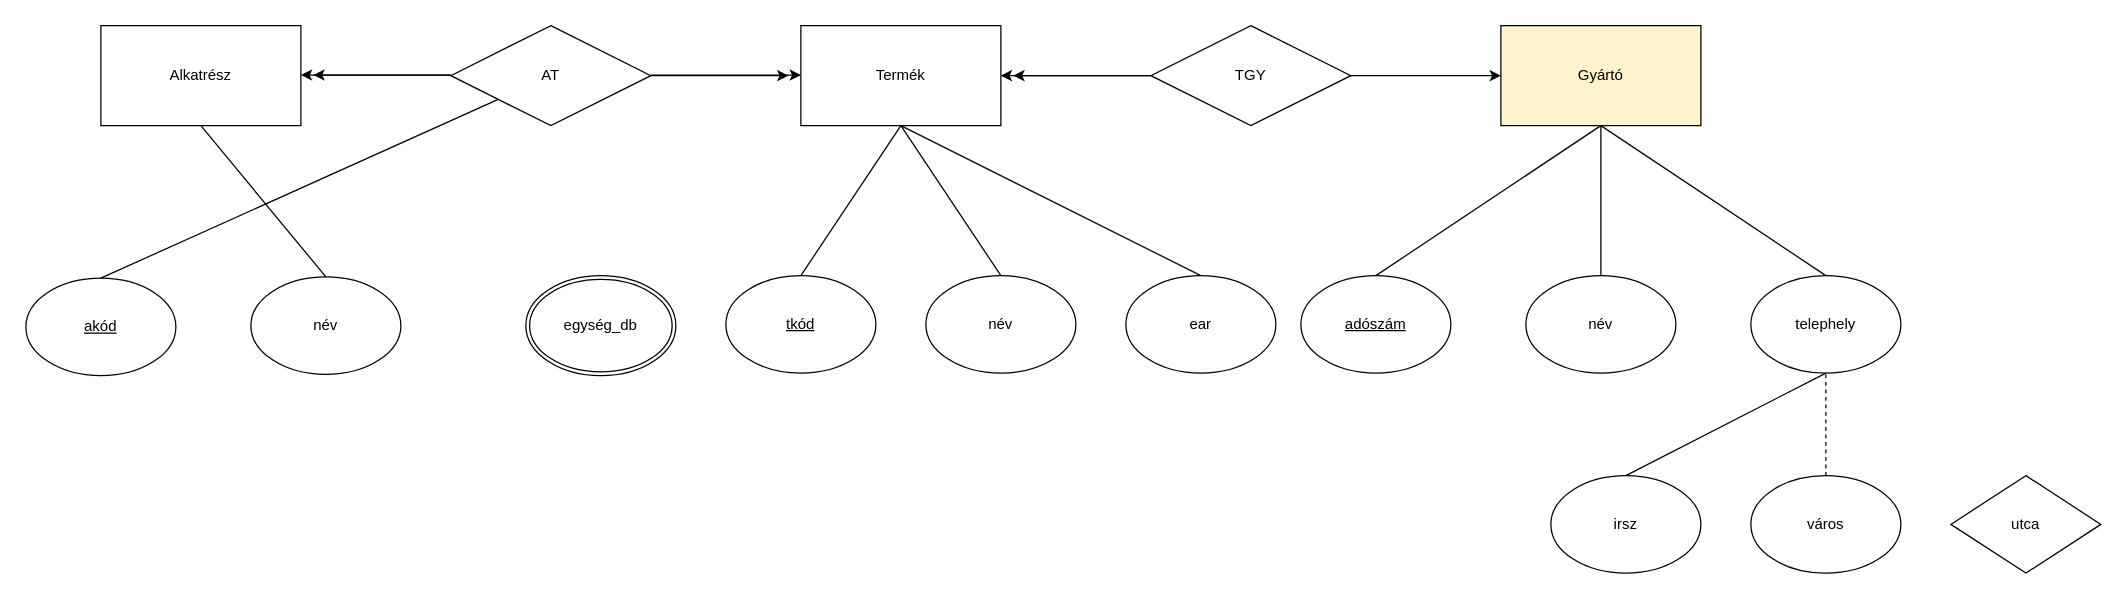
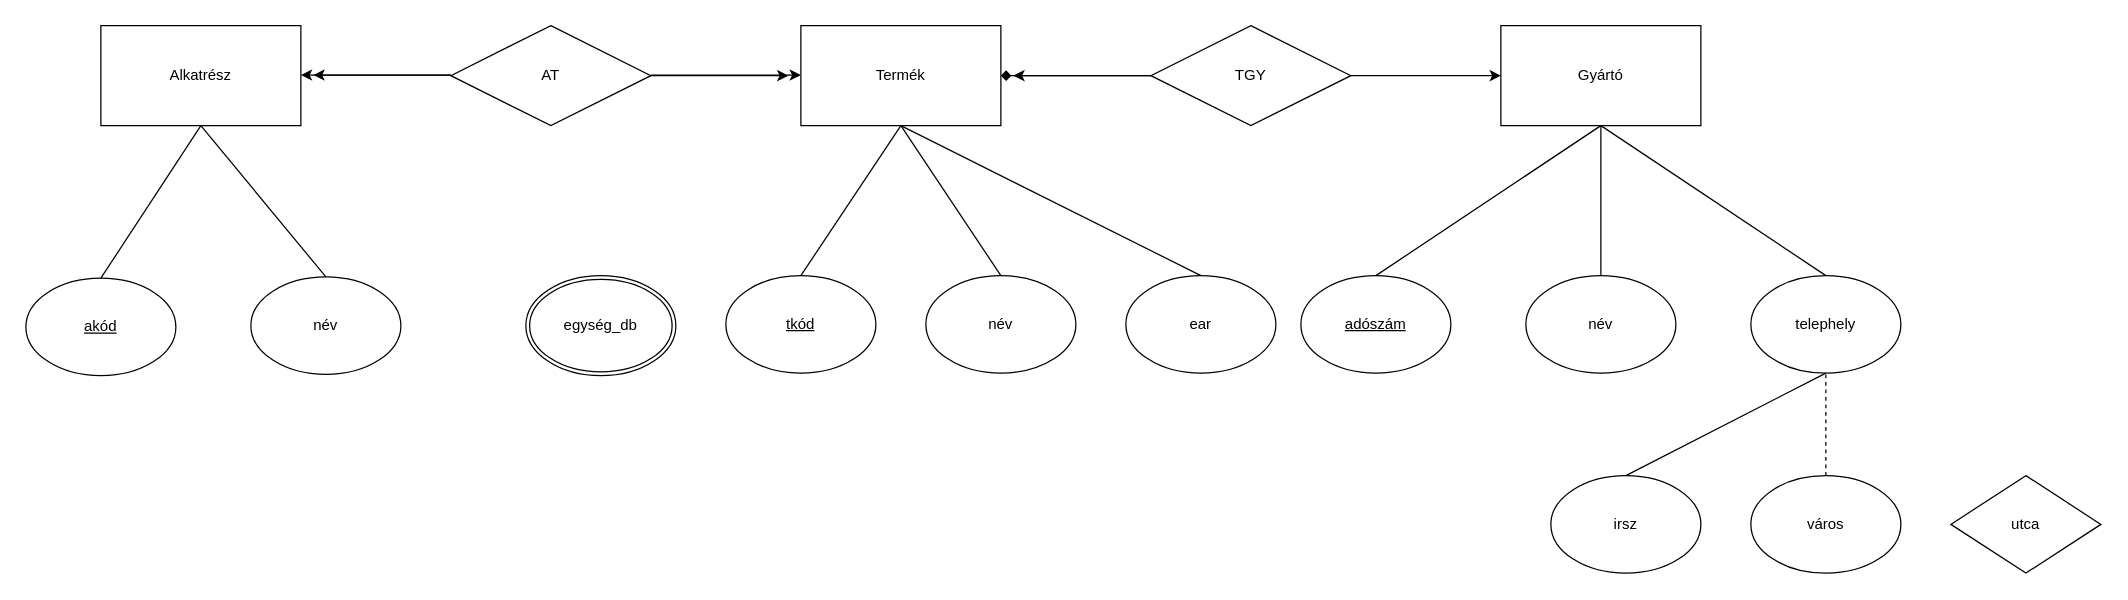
(1011, 76) -> (1011, 76)
(1601, 76) -> (1601, 76)
(299, 189) -> (150, 204)
